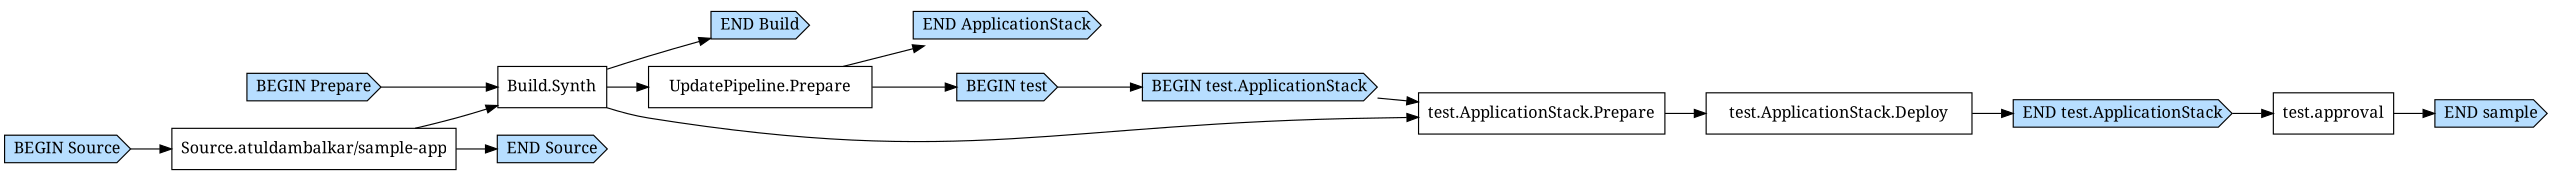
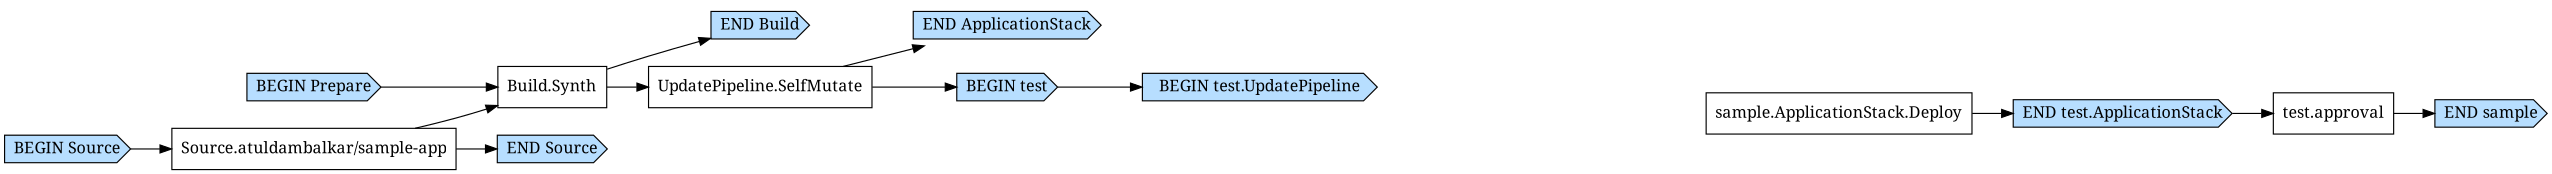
(760, 87) -> (760, 87)
(1260, 87) -> (1260, 87)
(1542, 113) -> none
(1839, 113) -> (1839, 113)
